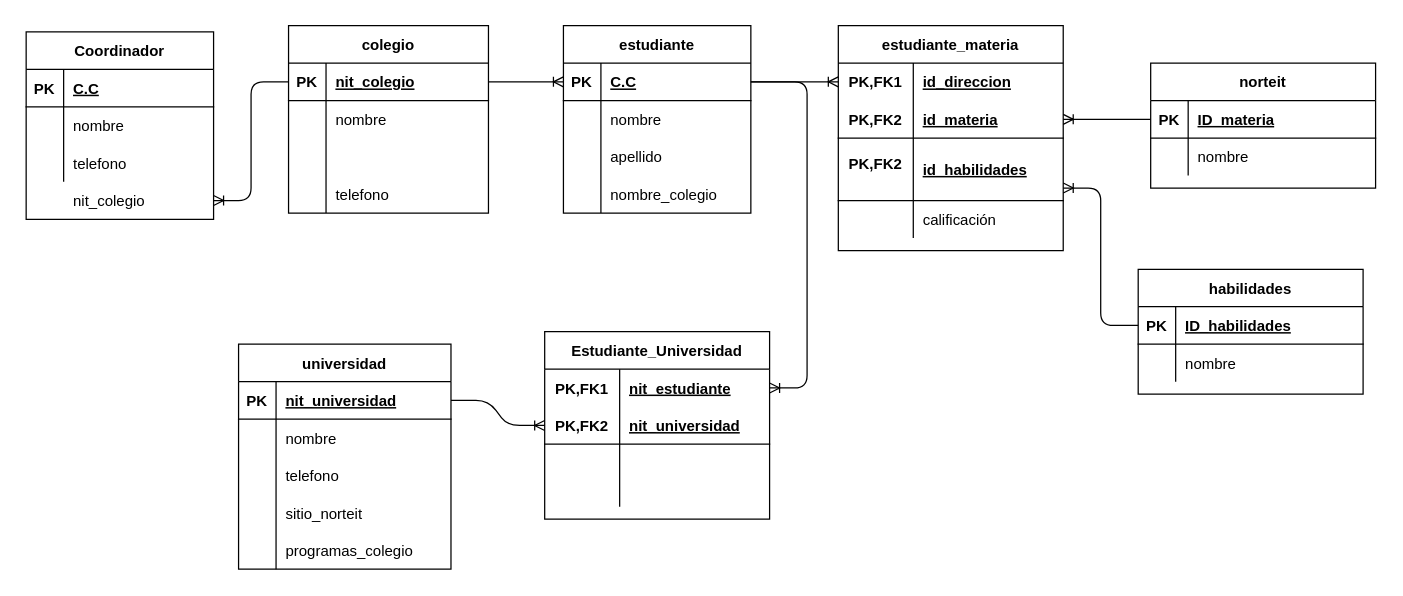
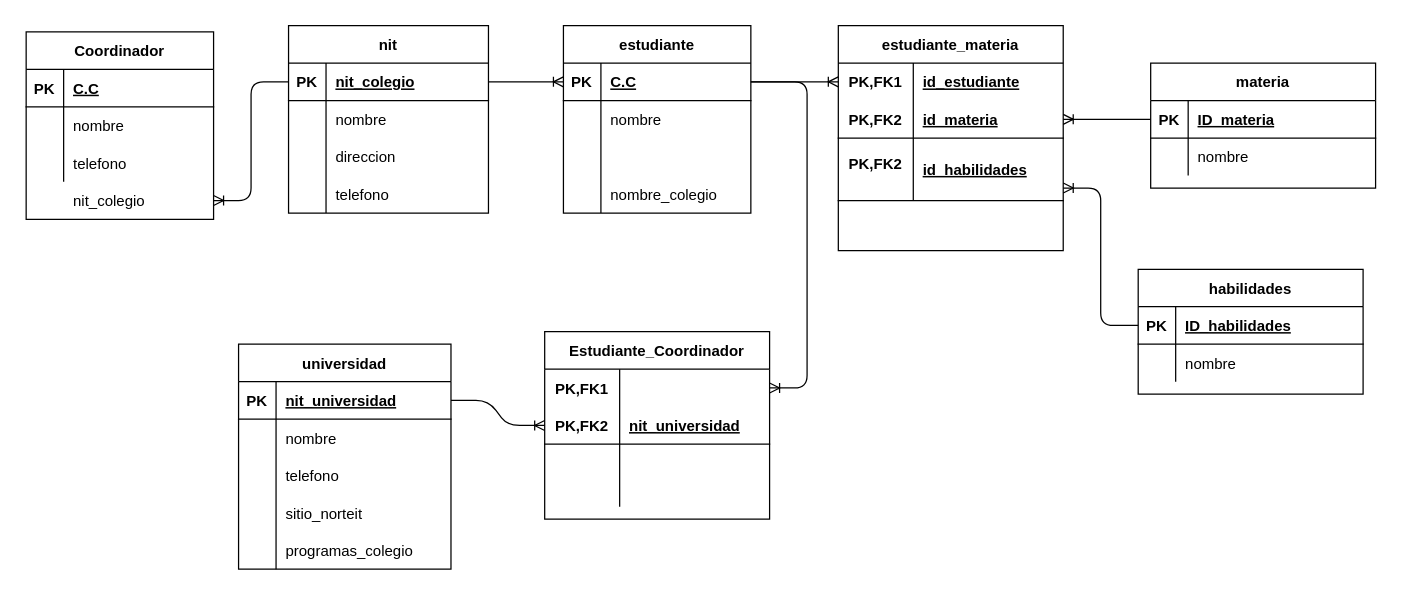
(388, 45) -> (388, 45)
(967, 83) -> (973, 83)
(1263, 83) -> (1263, 83)
none -> (407, 157)
(676, 157) -> none
(988, 219) -> none
(656, 351) -> (656, 351)
(694, 388) -> none
